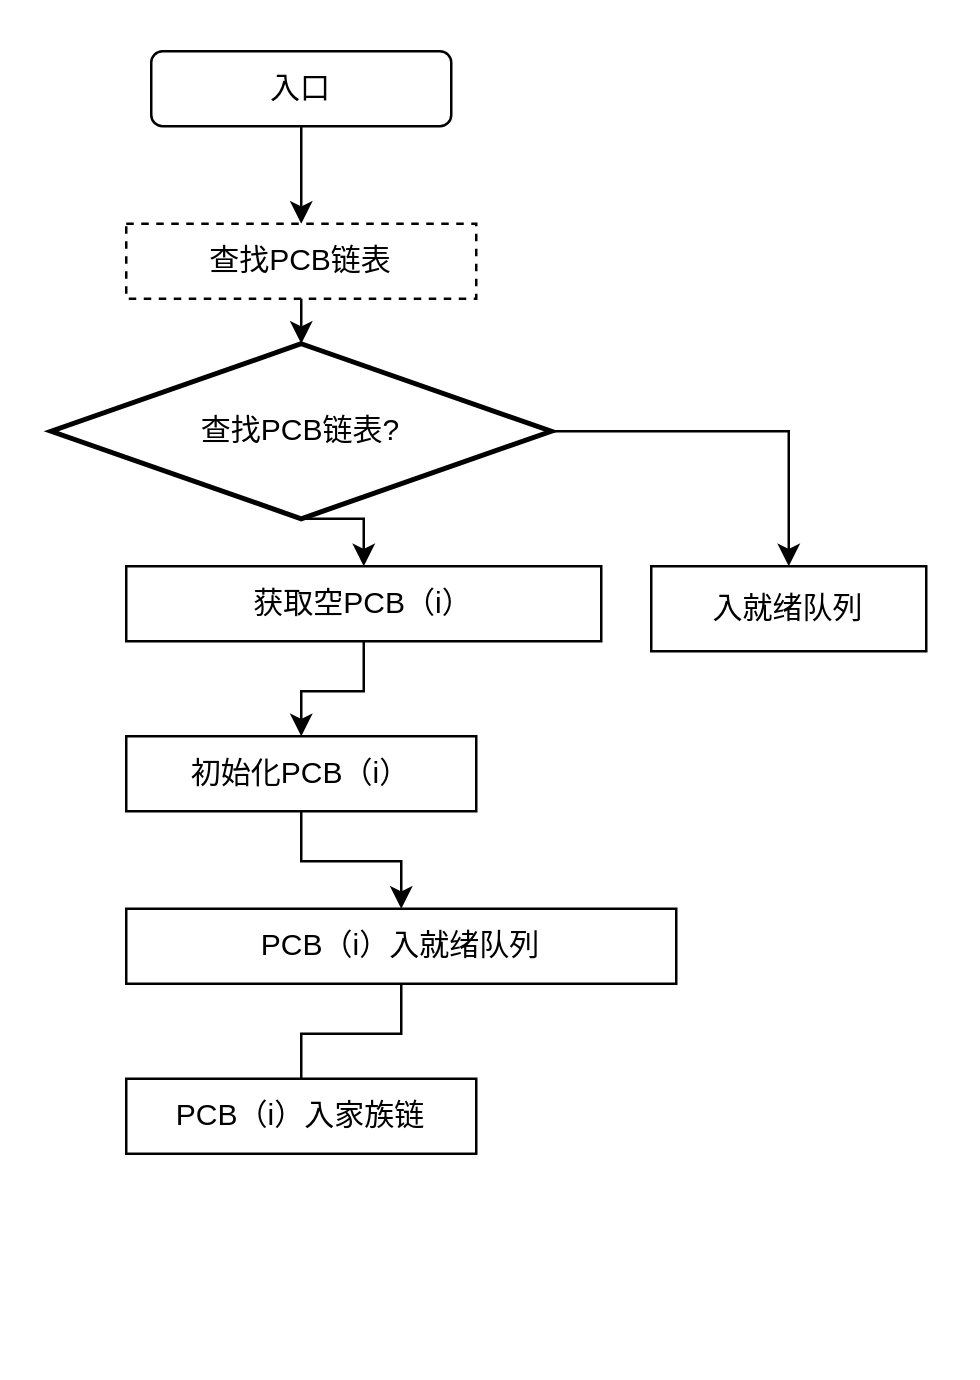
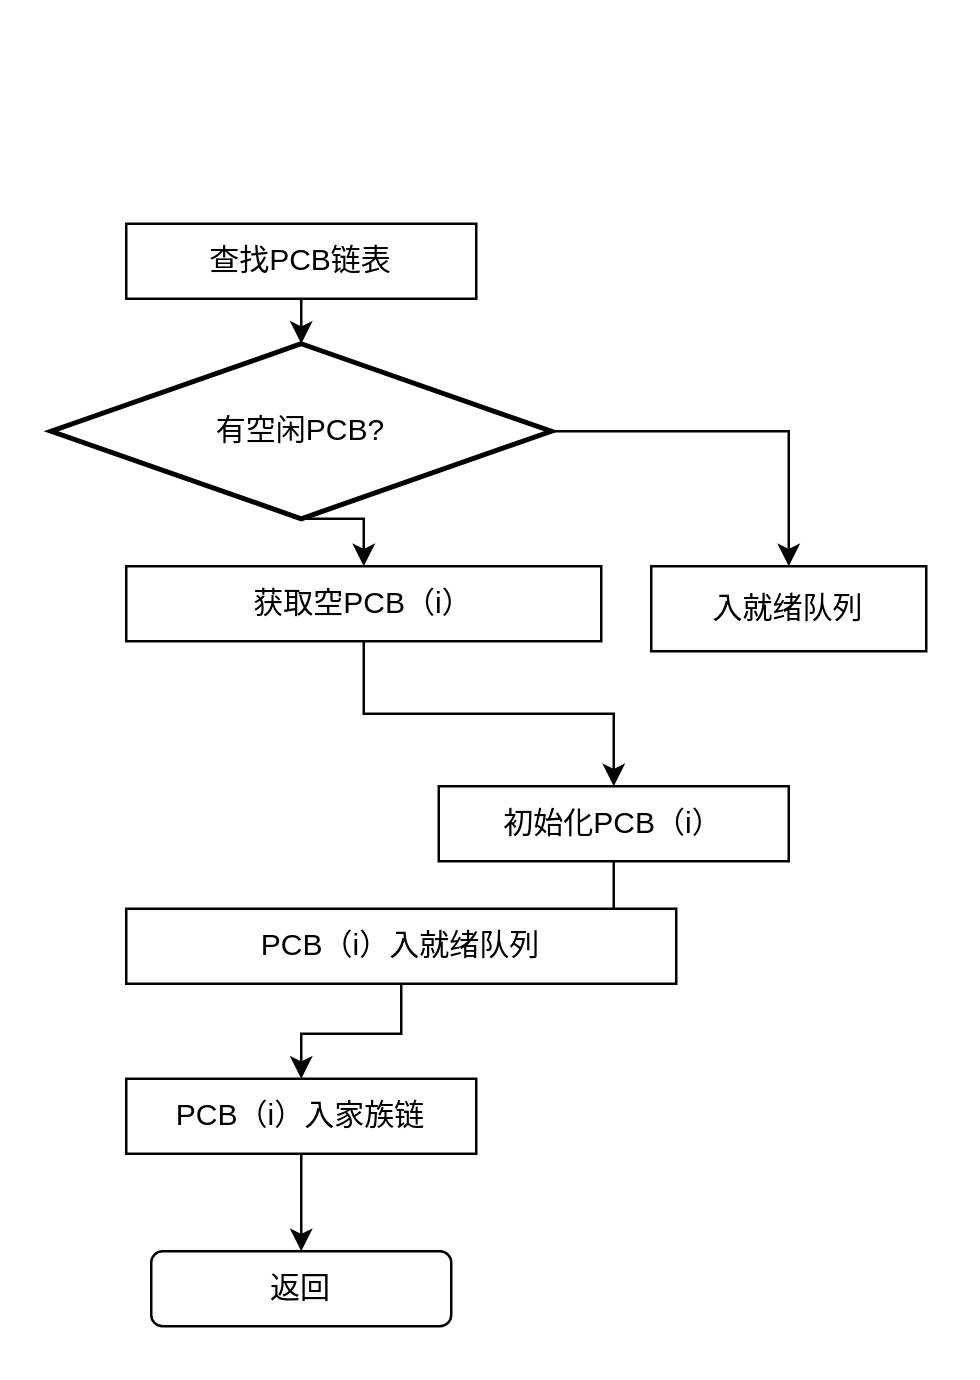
(301, 89) -> none
(301, 167) -> none
(301, 261) -> (301, 261)
(301, 431) -> (301, 431)
(301, 774) -> (614, 824)
(301, 1067) -> (301, 1060)
none -> (301, 1194)
none -> (301, 1289)
